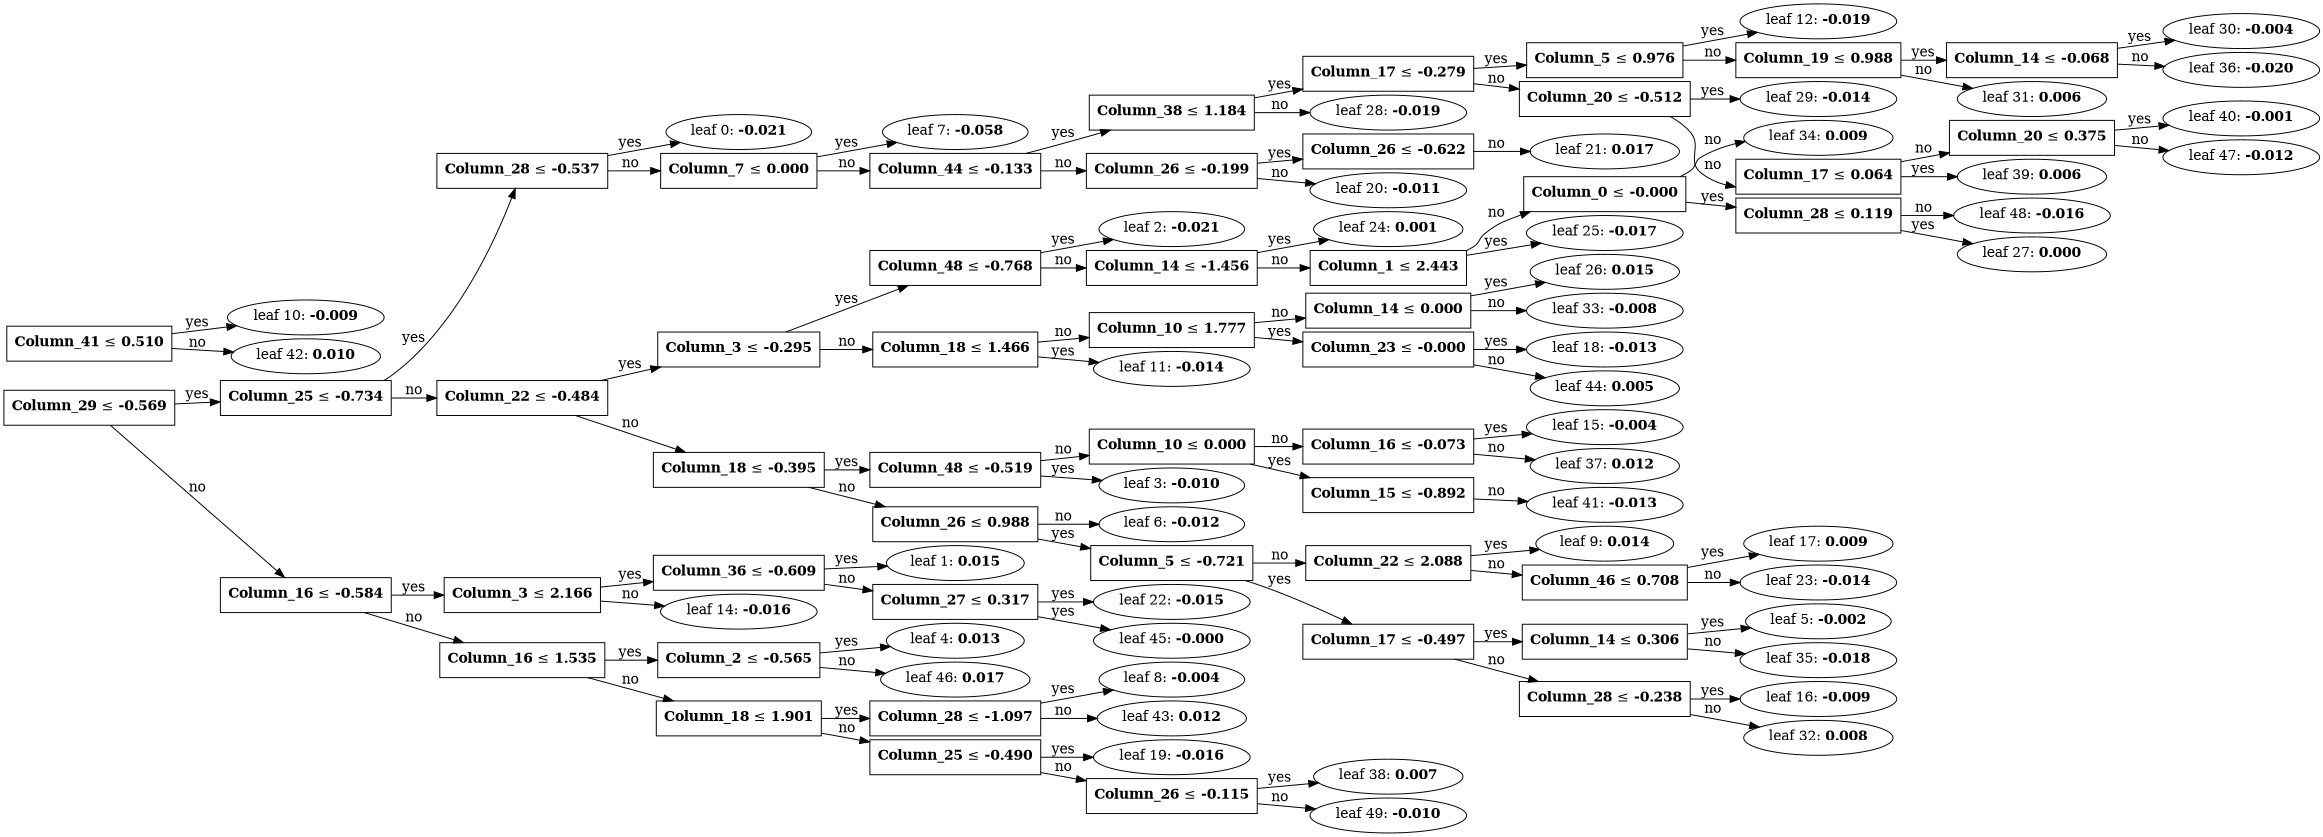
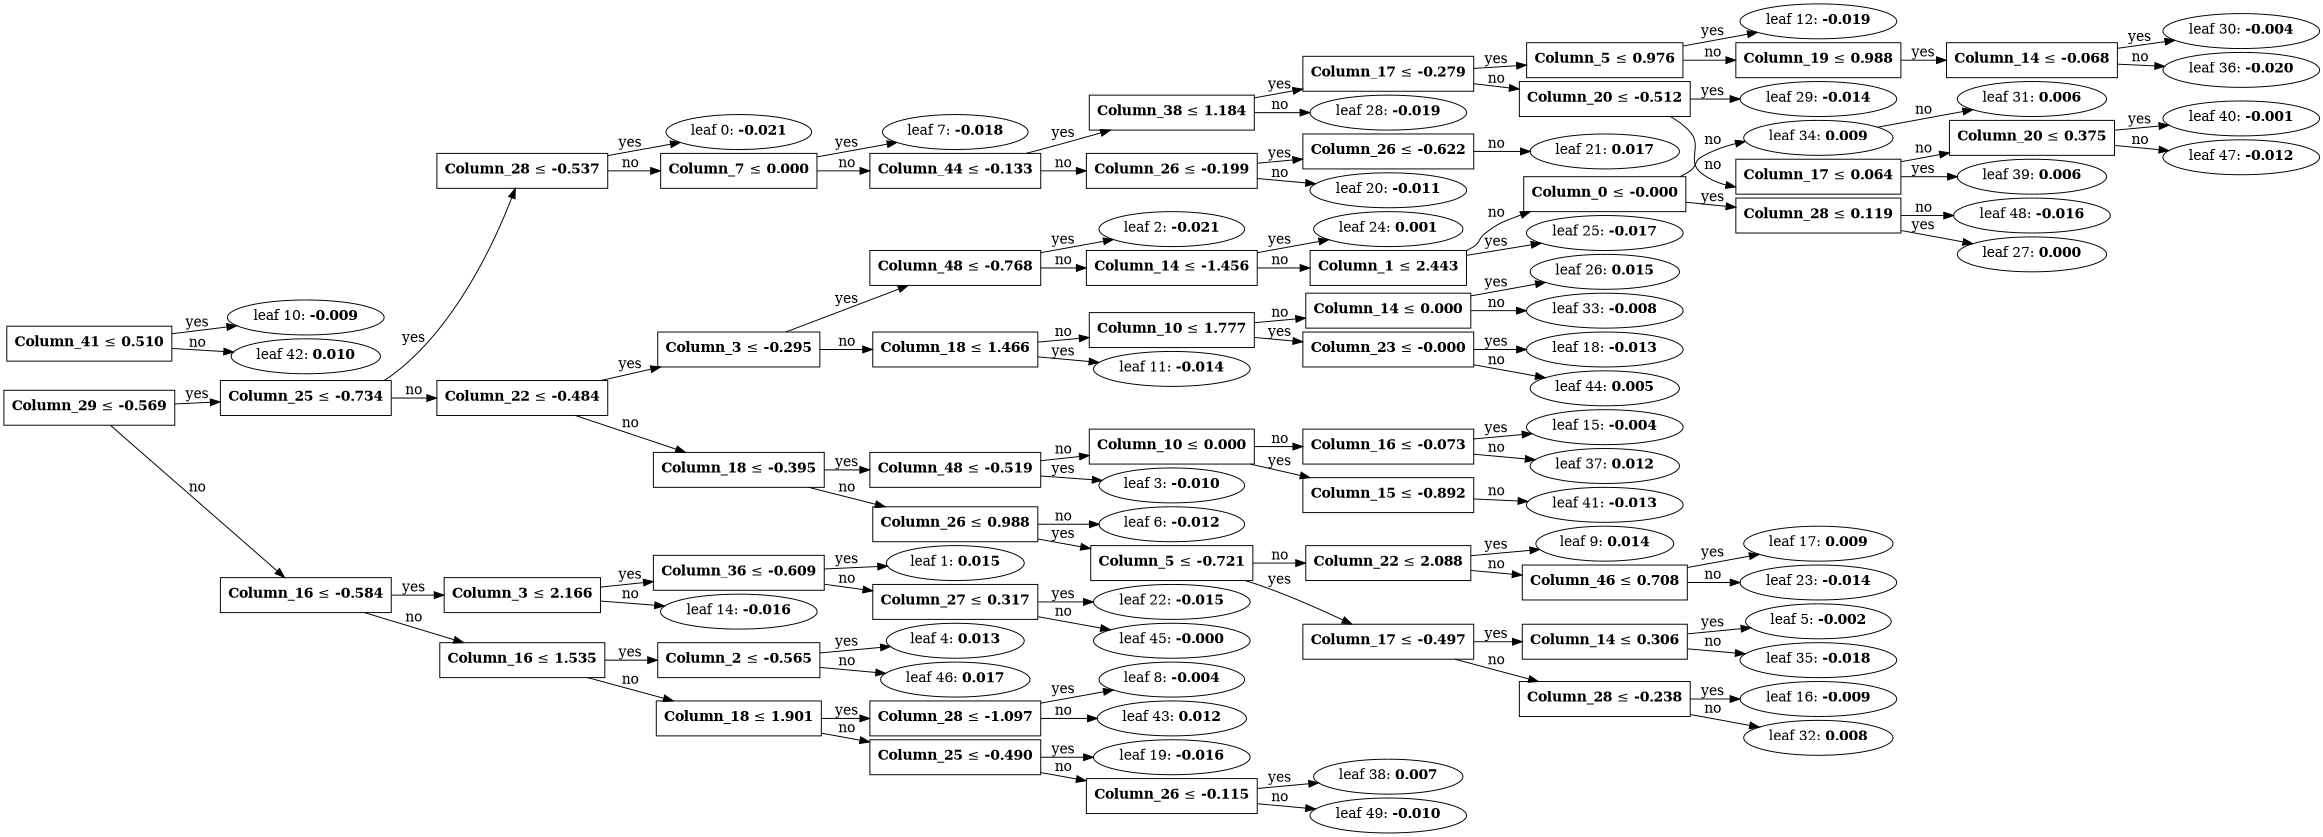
(1932, 81) -> (1920, 119)
(979, 131) -> (979, 131)
(1064, 612) -> (1064, 612)
